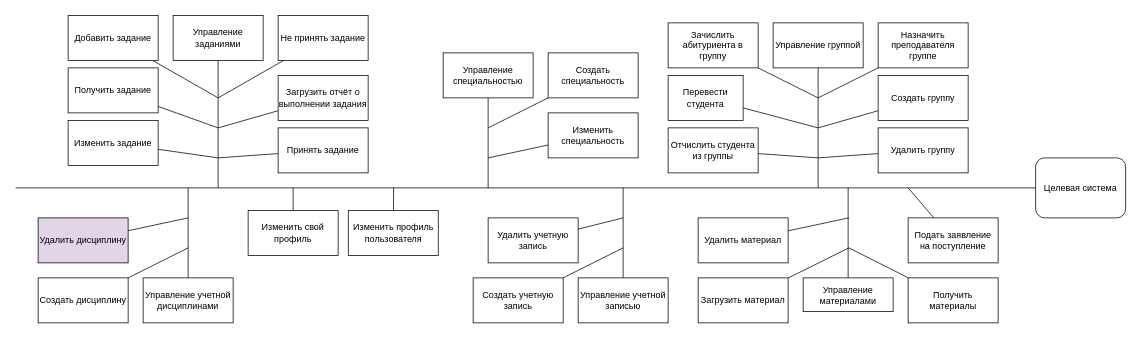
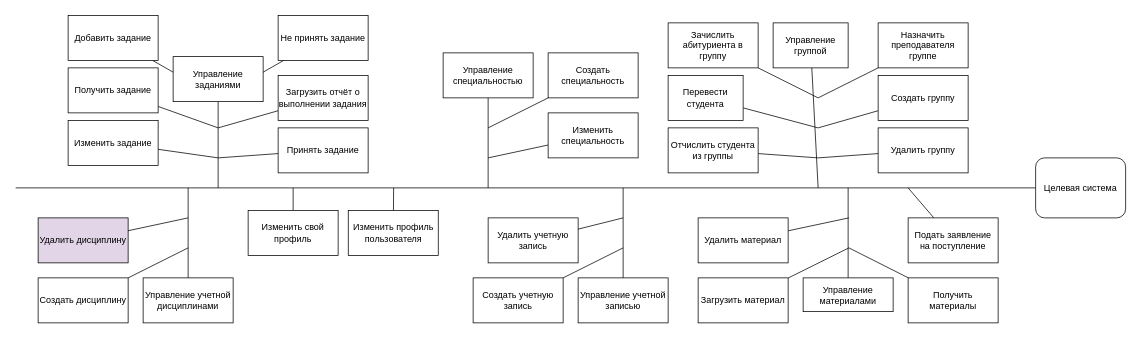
(218, 38) -> (218, 79)
(818, 45) -> (810, 45)
